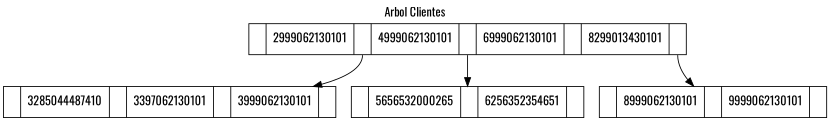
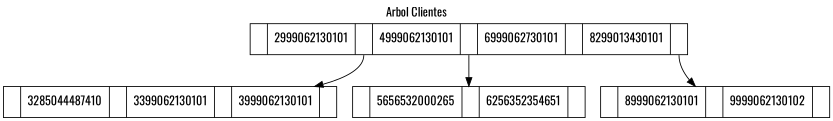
(520, 39) -> (521, 39)
(170, 102) -> (170, 102)
(766, 102) -> (768, 102)
